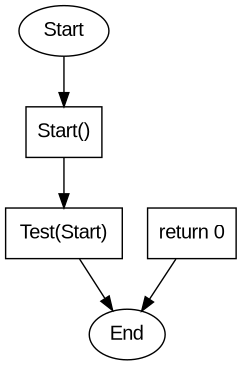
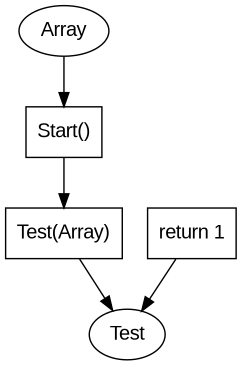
(64, 31) -> (64, 31)
(64, 233) -> (64, 233)
(192, 233) -> (192, 233)
(127, 335) -> (127, 335)
